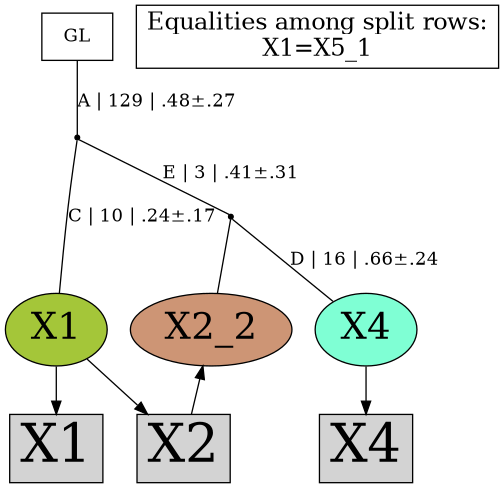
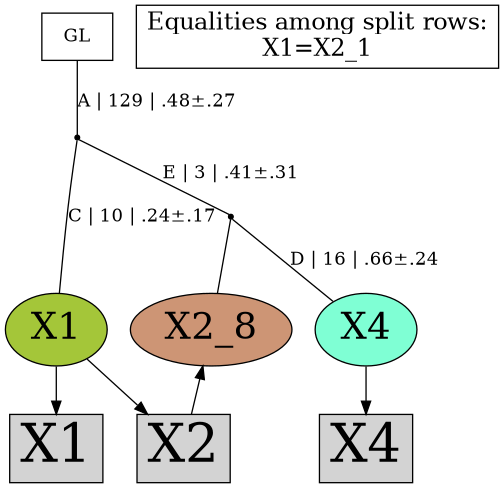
(317, 37) -> (317, 37)
(211, 330) -> (211, 330)
